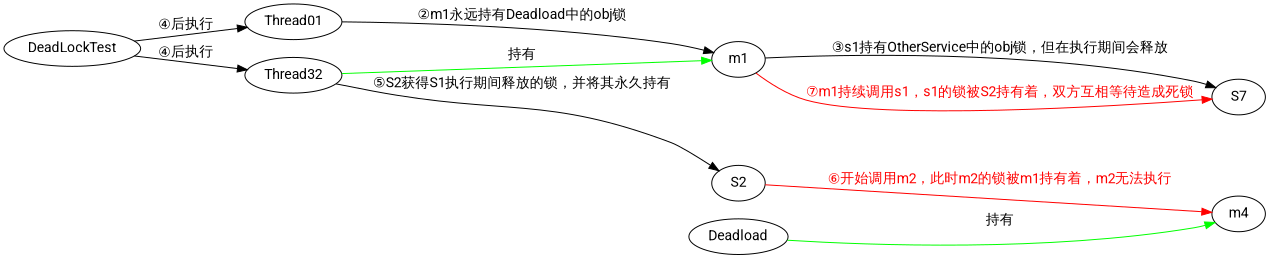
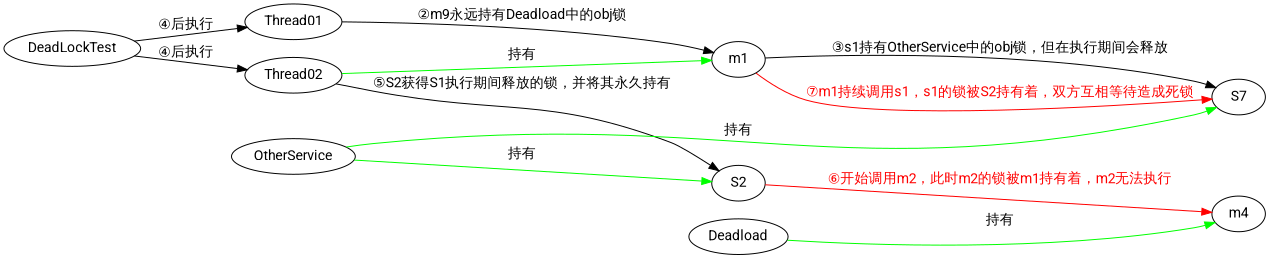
(522, 15) -> (522, 15)
(293, 75) -> (293, 75)
none -> (293, 156)
